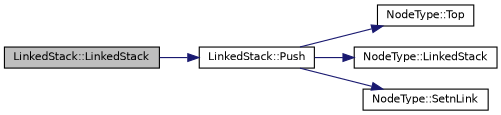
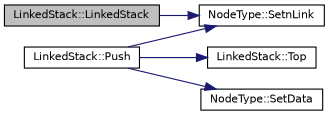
(426, 15) -> (262, 58)
(174, 58) -> (174, 15)
(426, 58) -> (262, 100)
